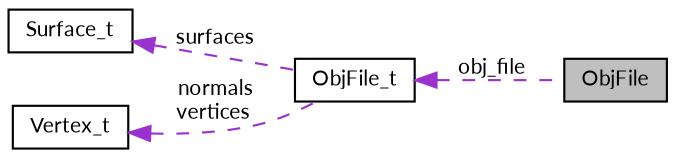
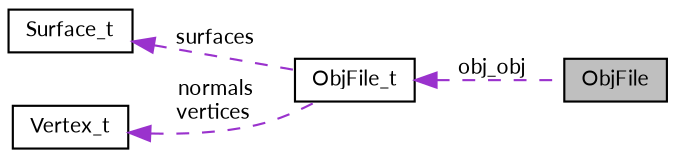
(489, 68) -> (489, 68)
